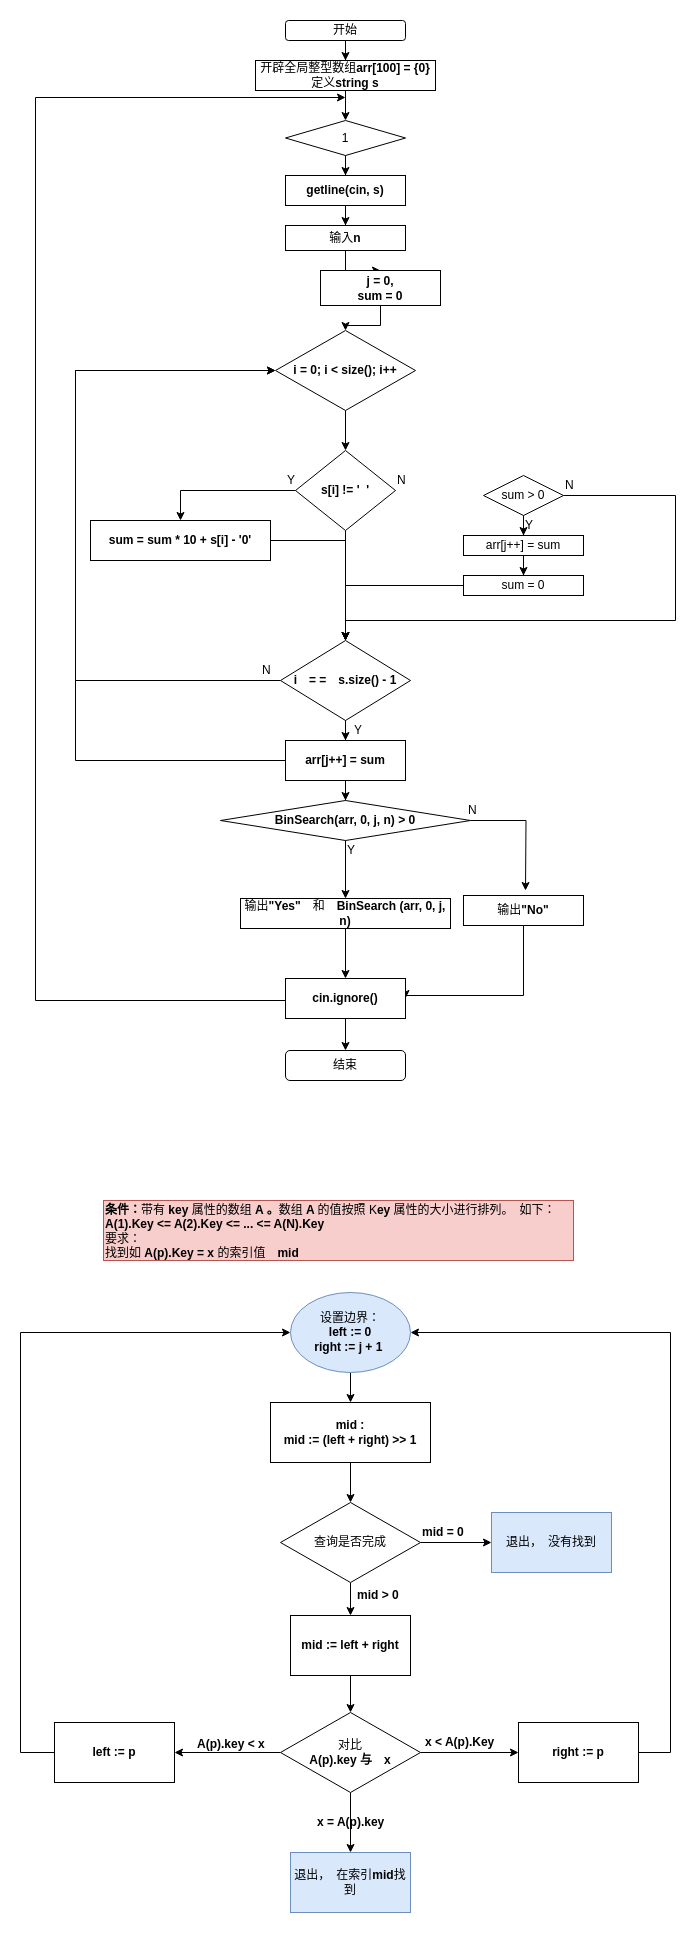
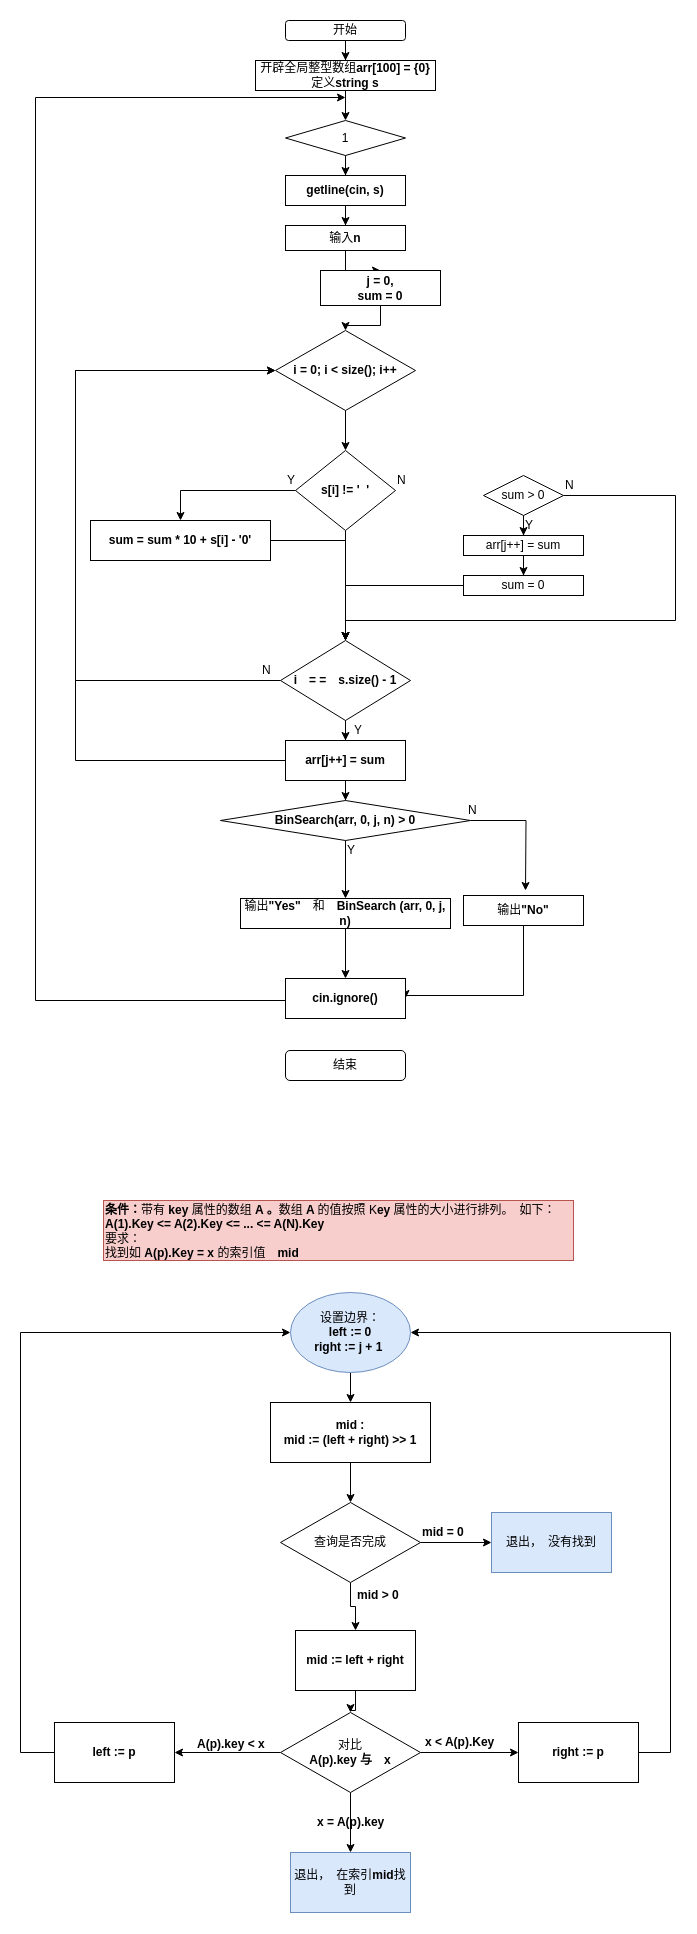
(346, 1039) -> none
(351, 1646) -> (356, 1661)
